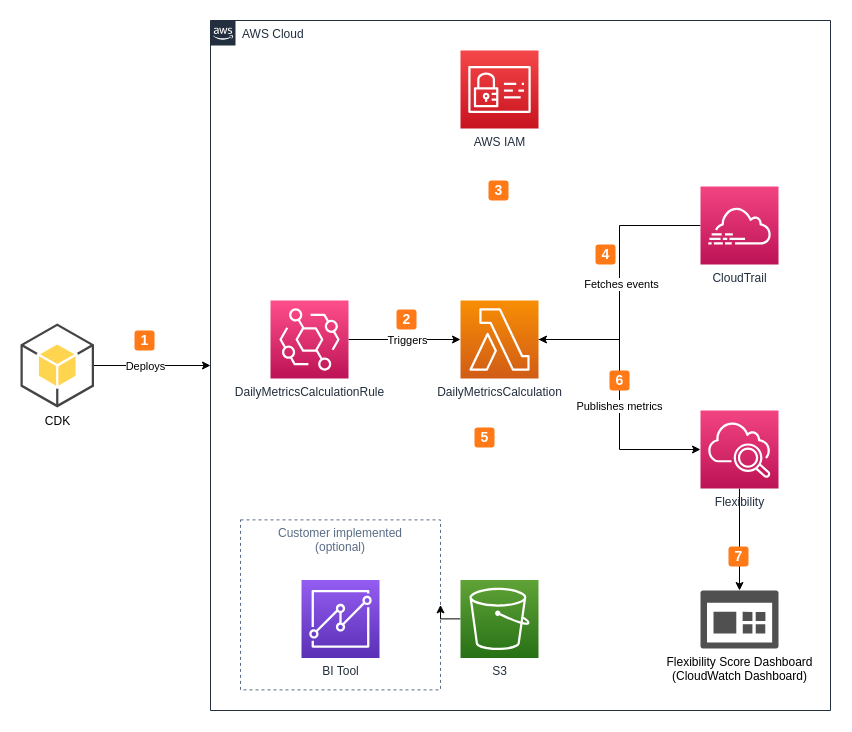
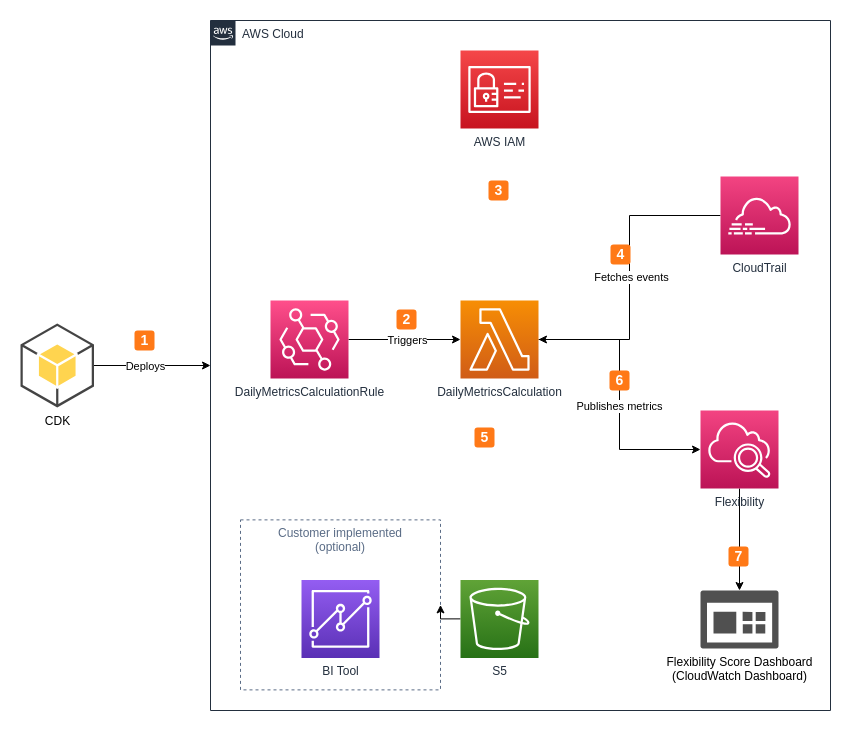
(740, 226) -> (760, 216)
(606, 255) -> (621, 255)
(500, 672) -> (500, 672)
